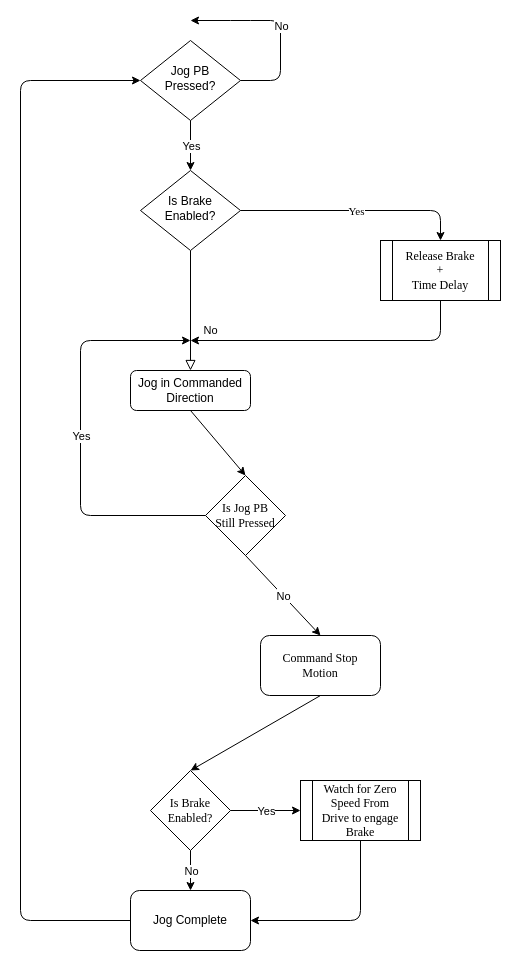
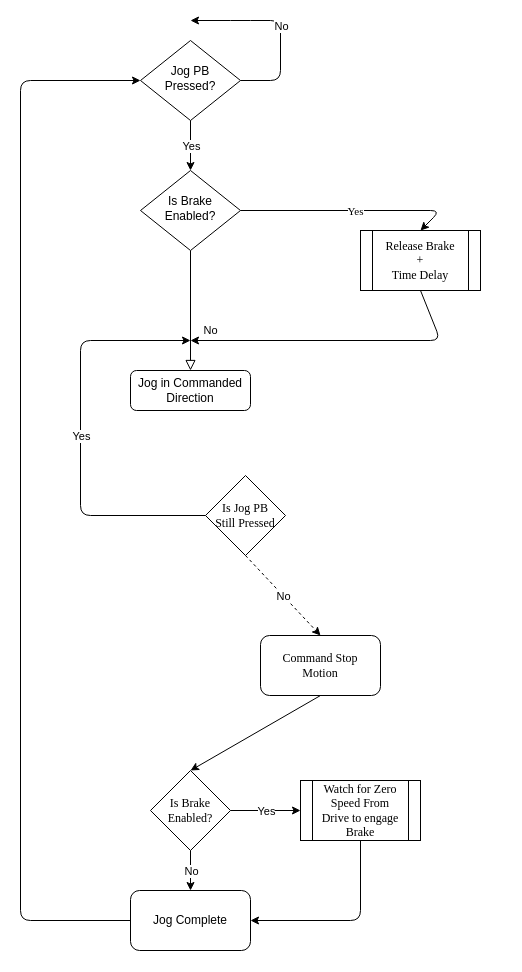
(441, 271) -> (421, 261)
(216, 441) -> none
(261, 572) -> (261, 572)
